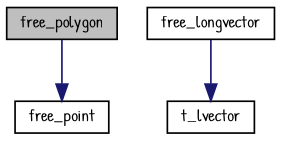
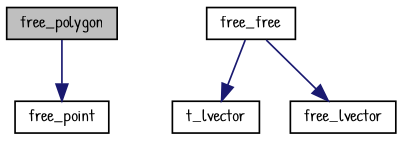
(211, 23) -> (251, 23)
none -> (343, 117)
